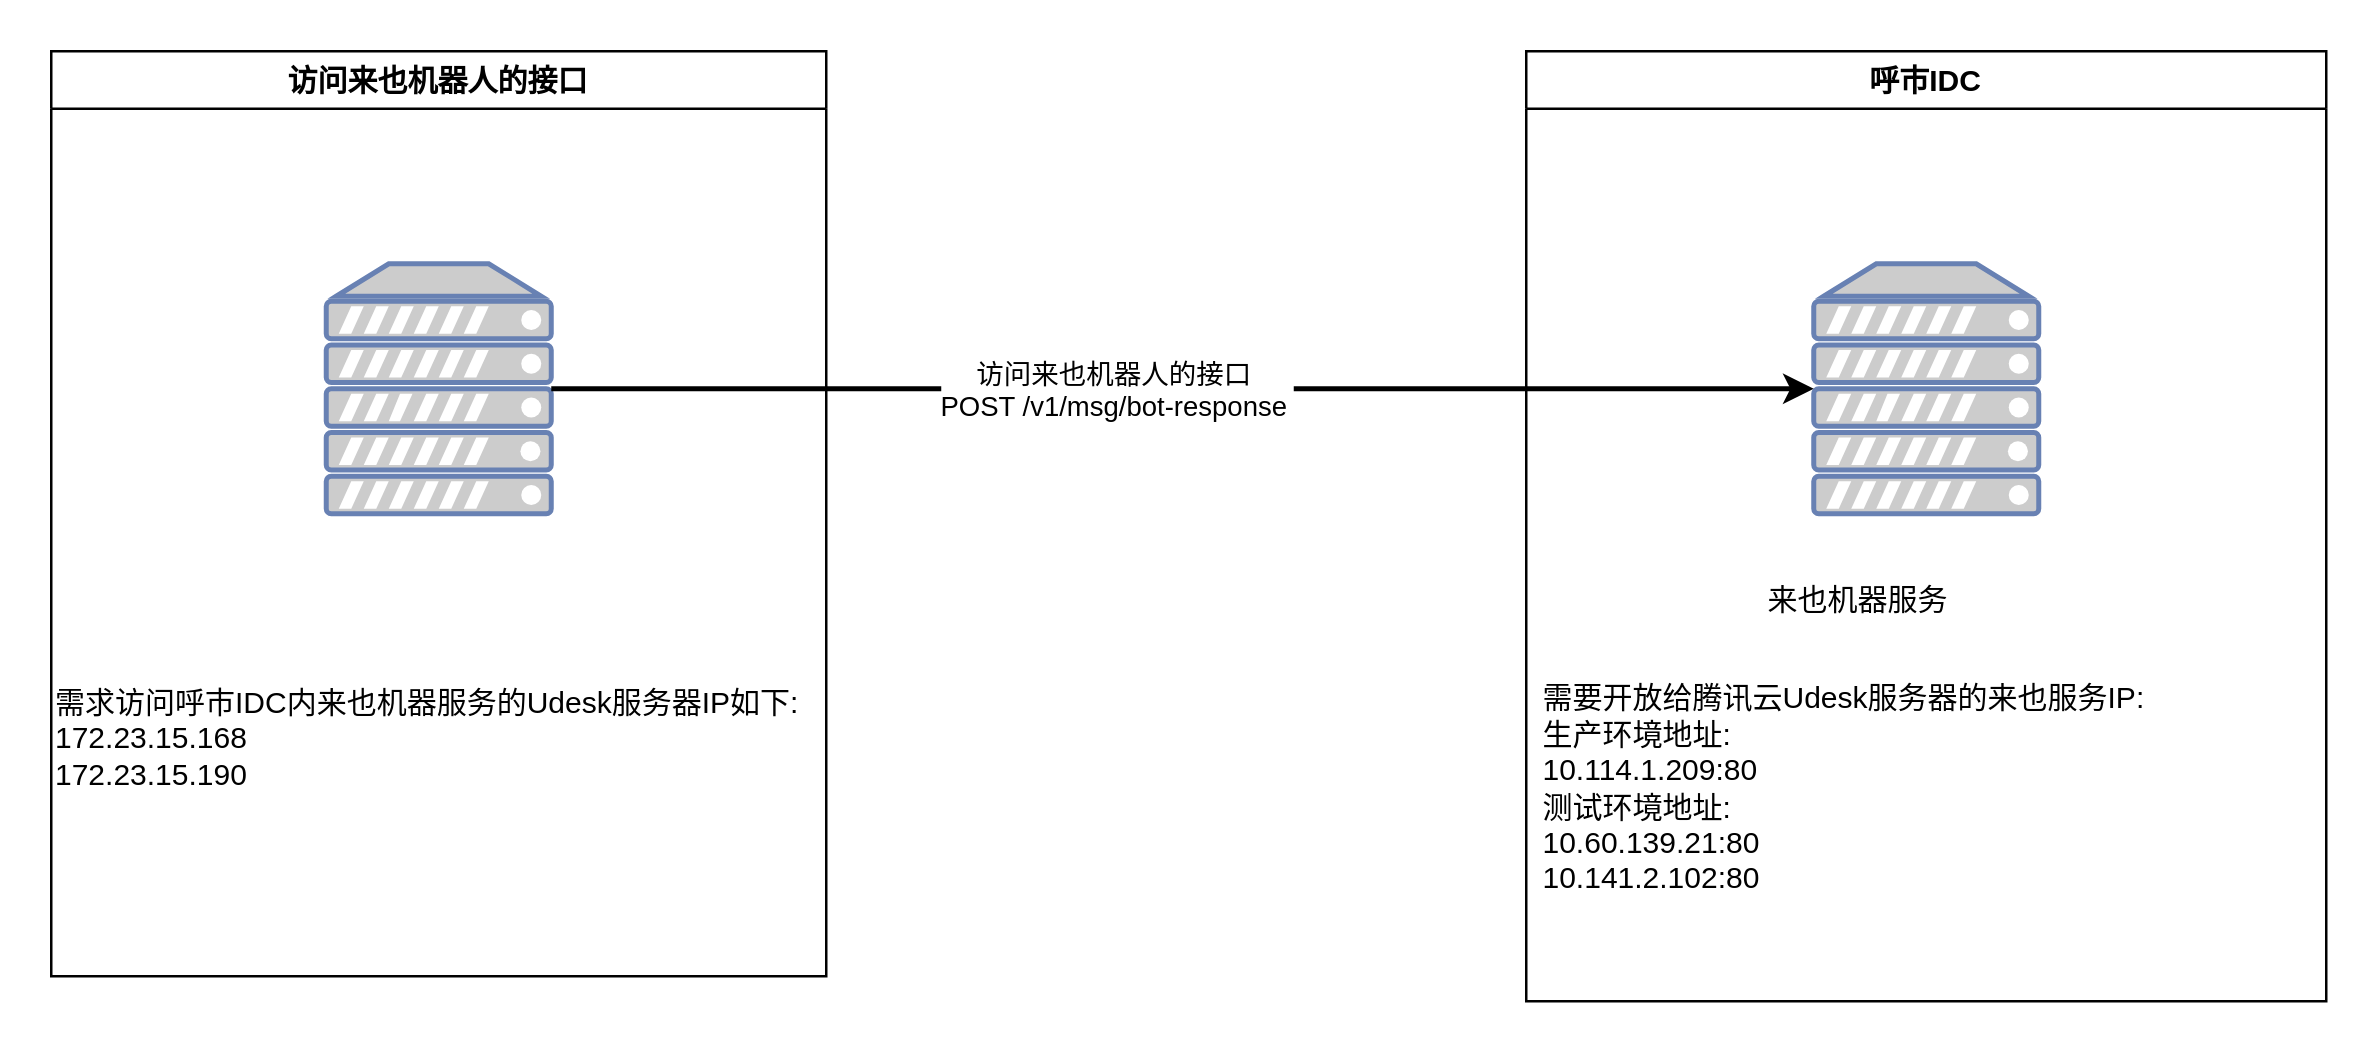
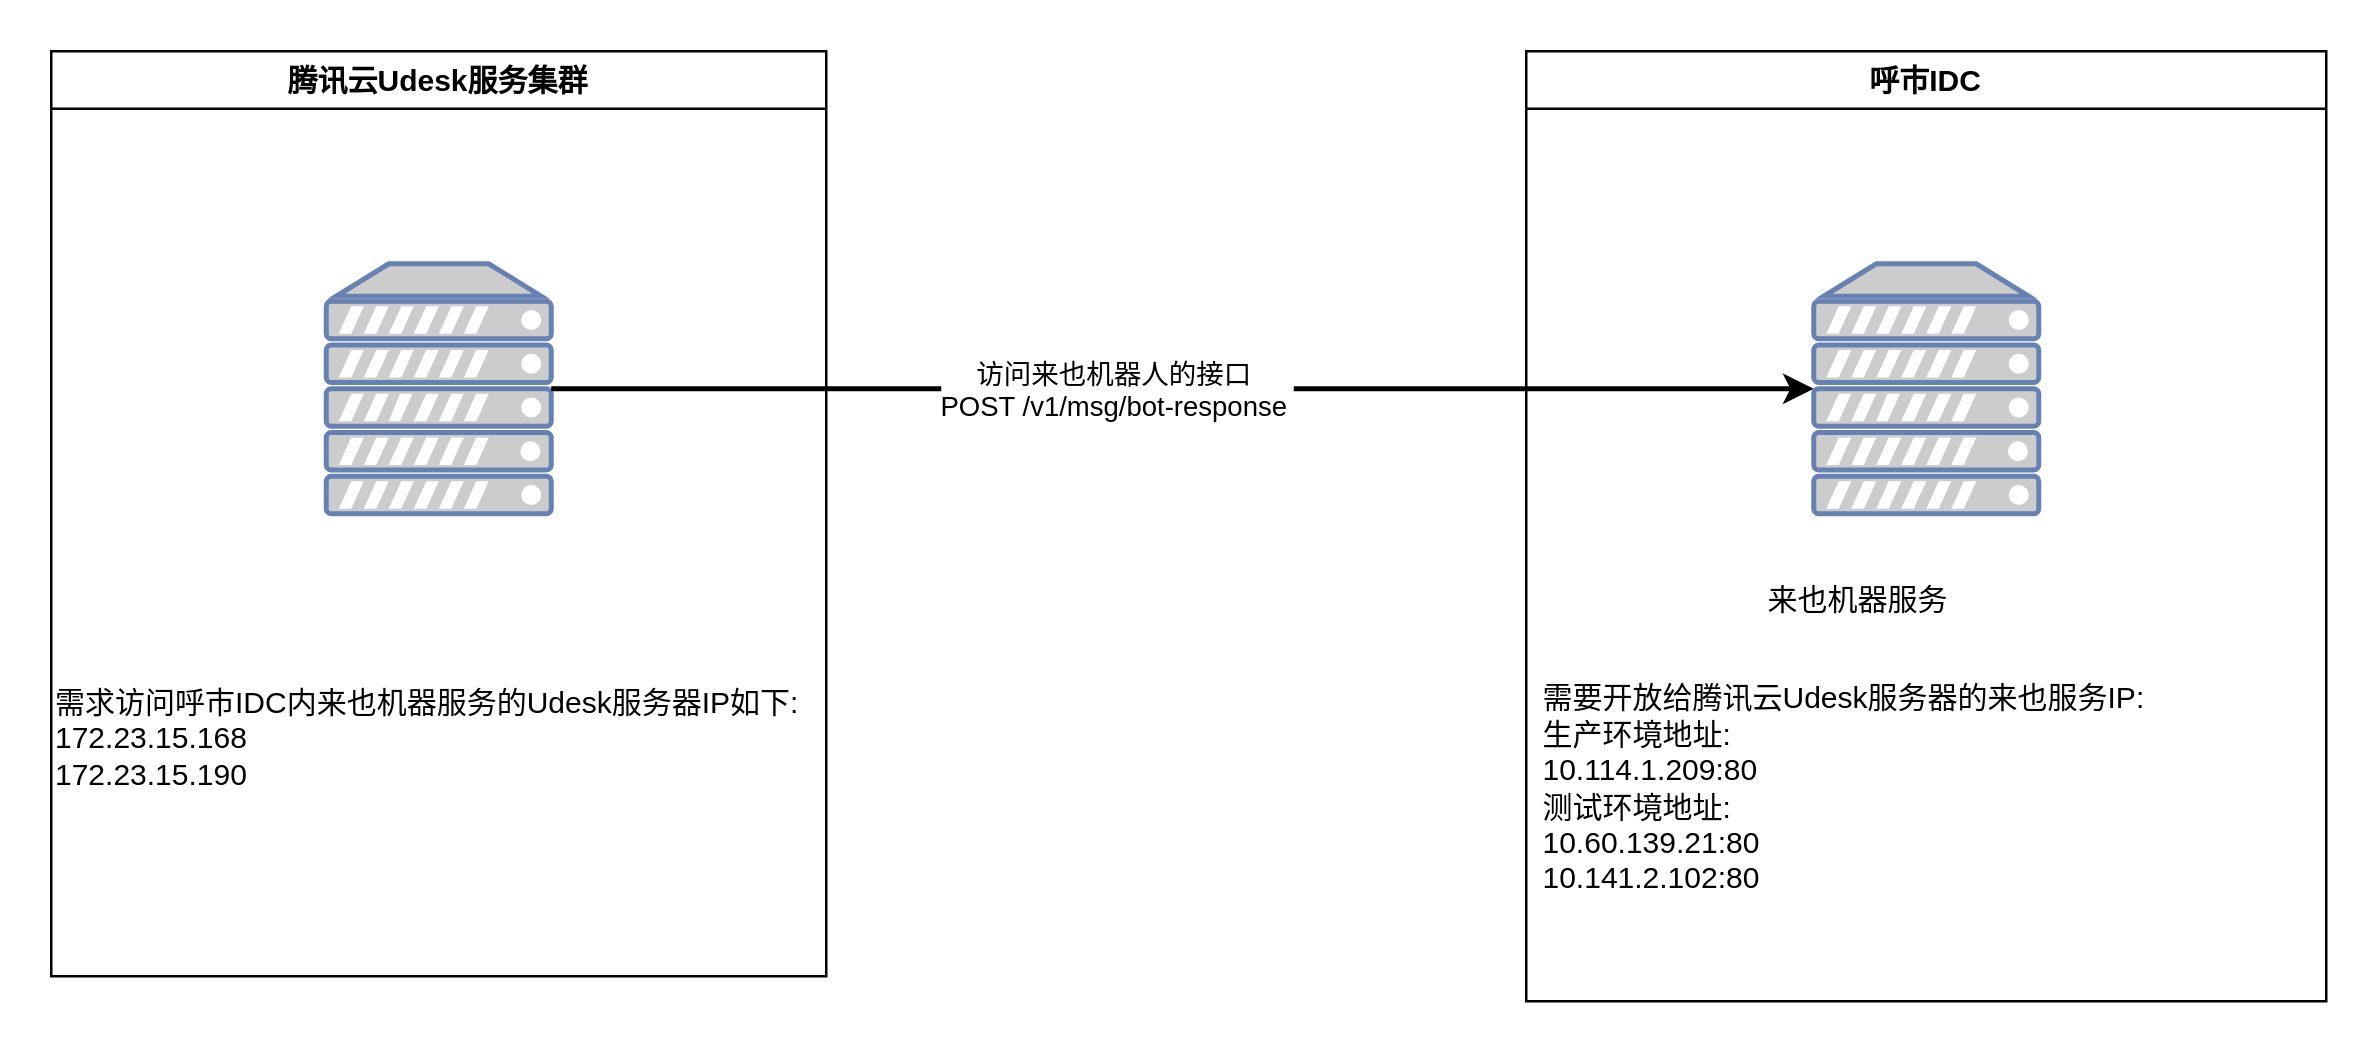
(438, 81) -> (438, 81)
